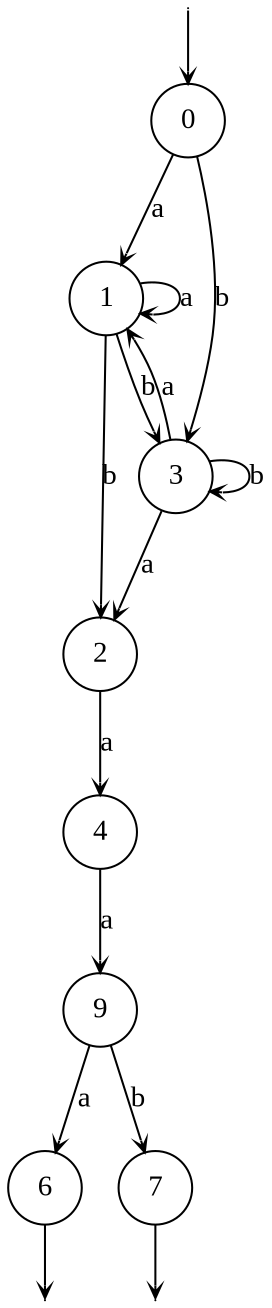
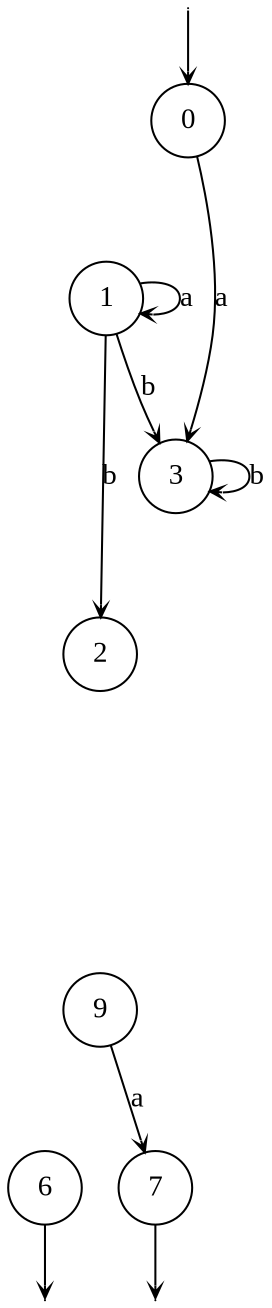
(150, 204) -> none
(222, 298) -> (222, 298)
(157, 388) -> none
(140, 560) -> none
(100, 832) -> none
(74, 1093) -> none
(138, 1099) -> (138, 1099)
